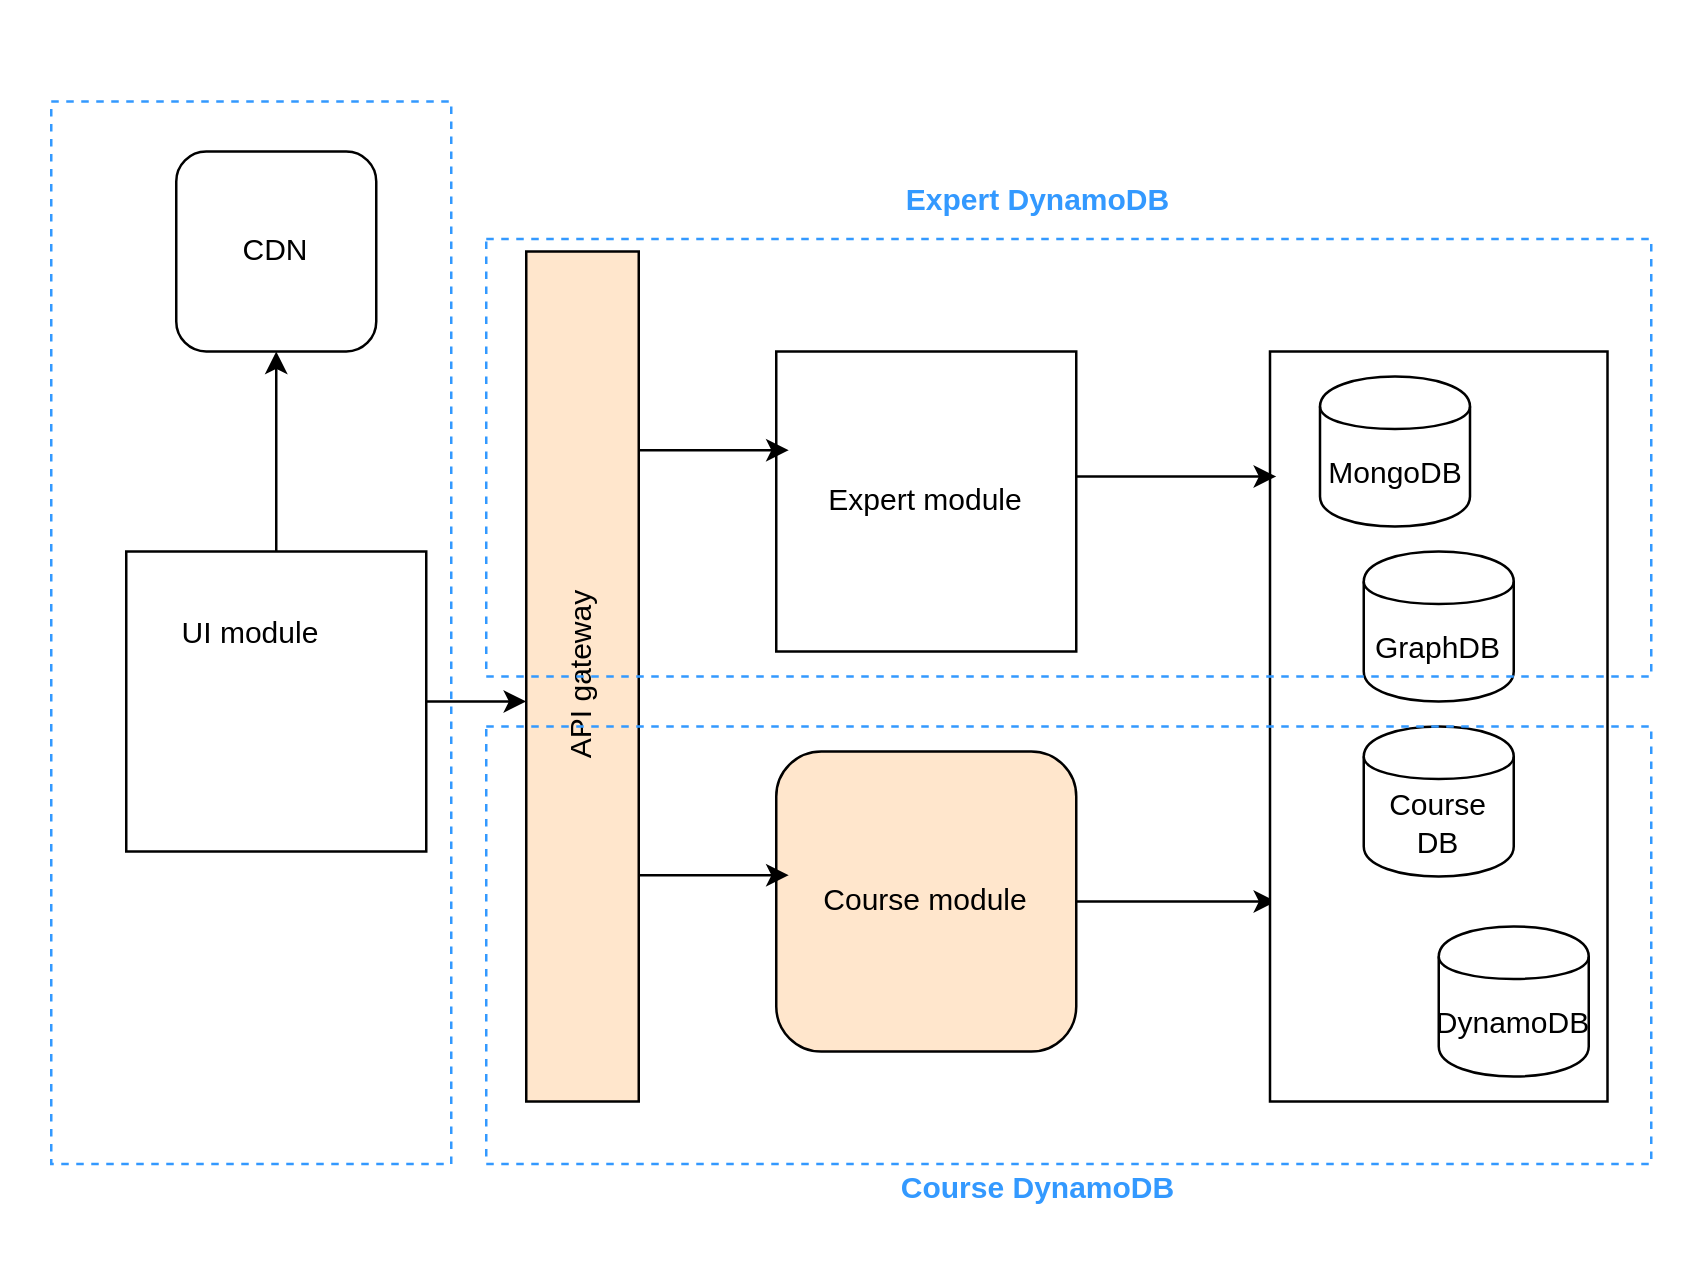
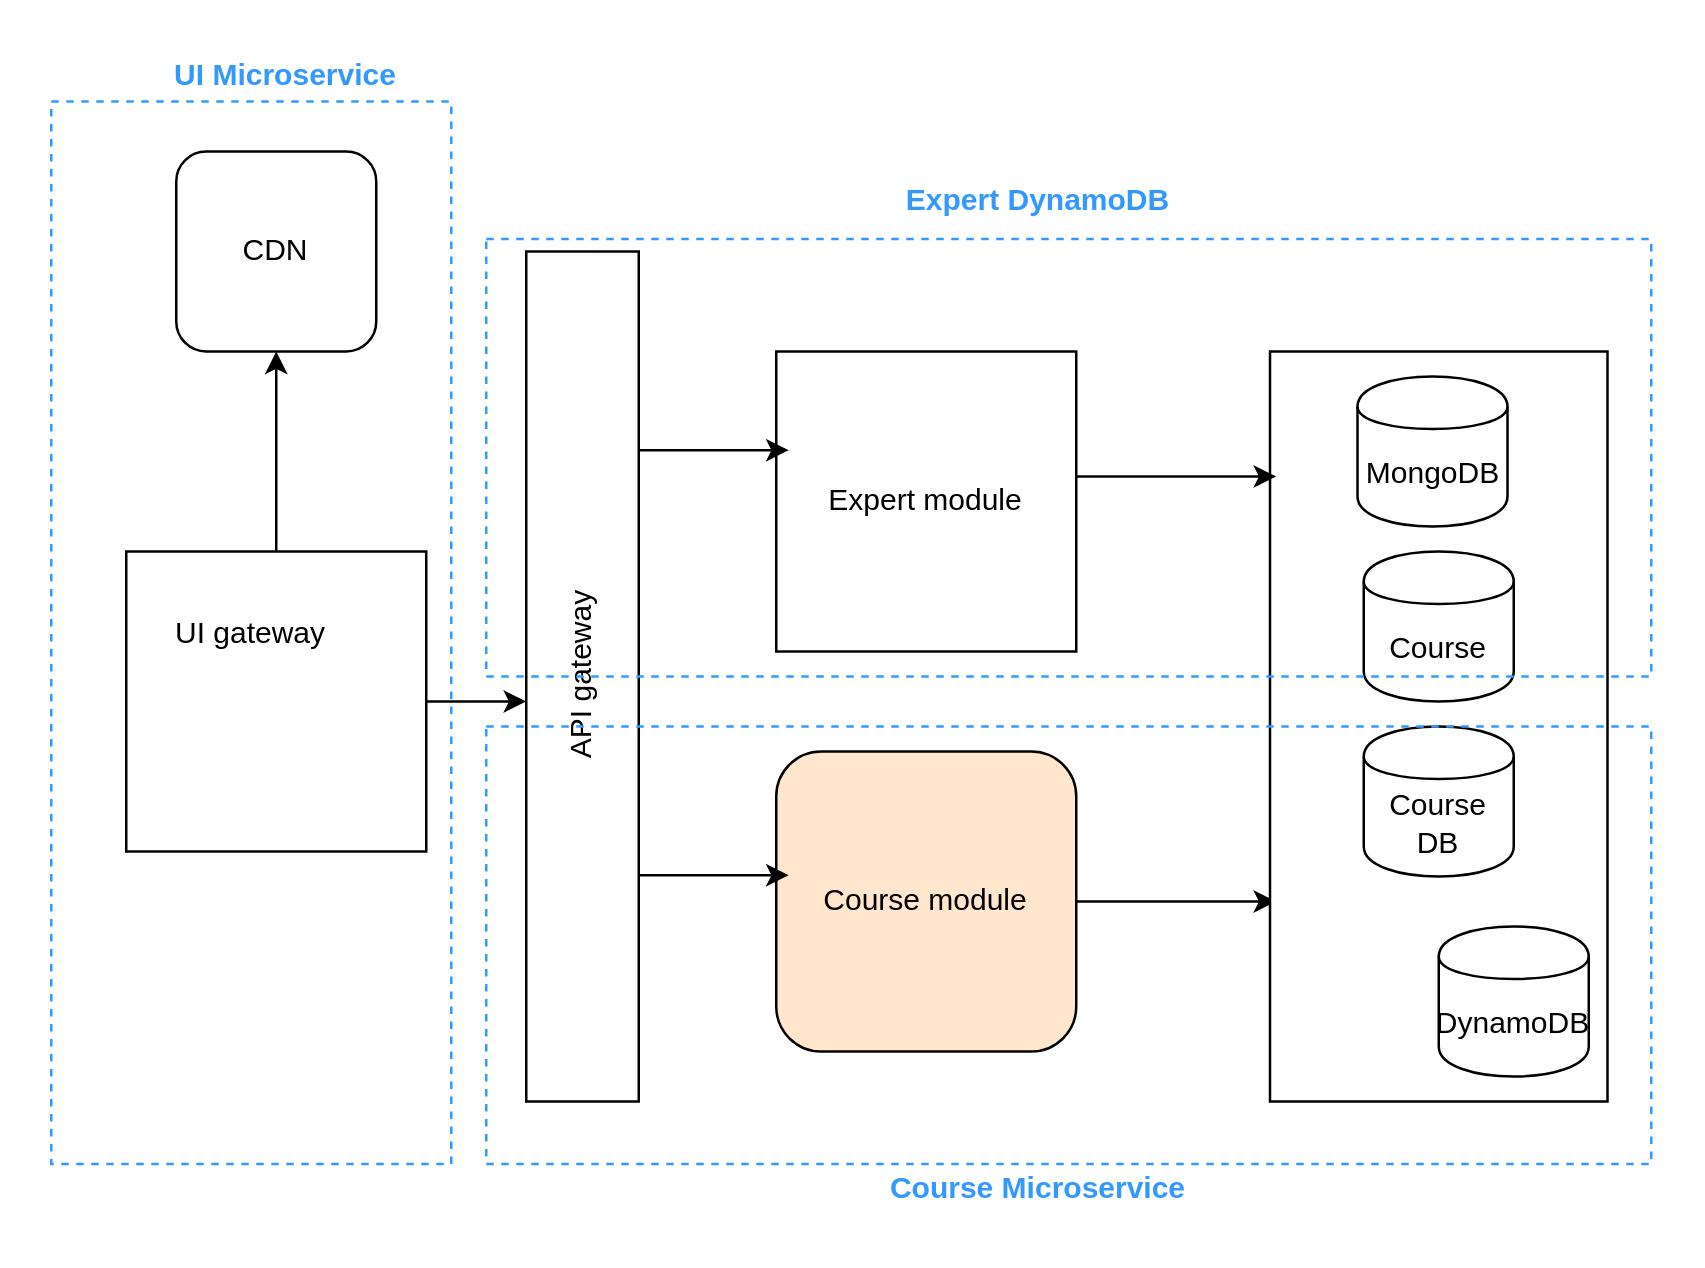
none -> (286, 76)
(1395, 451) -> (1433, 451)
(251, 634) -> (251, 634)
(1439, 649) -> (1439, 649)
(583, 676) -> (583, 676)
(1039, 1189) -> (1039, 1189)
